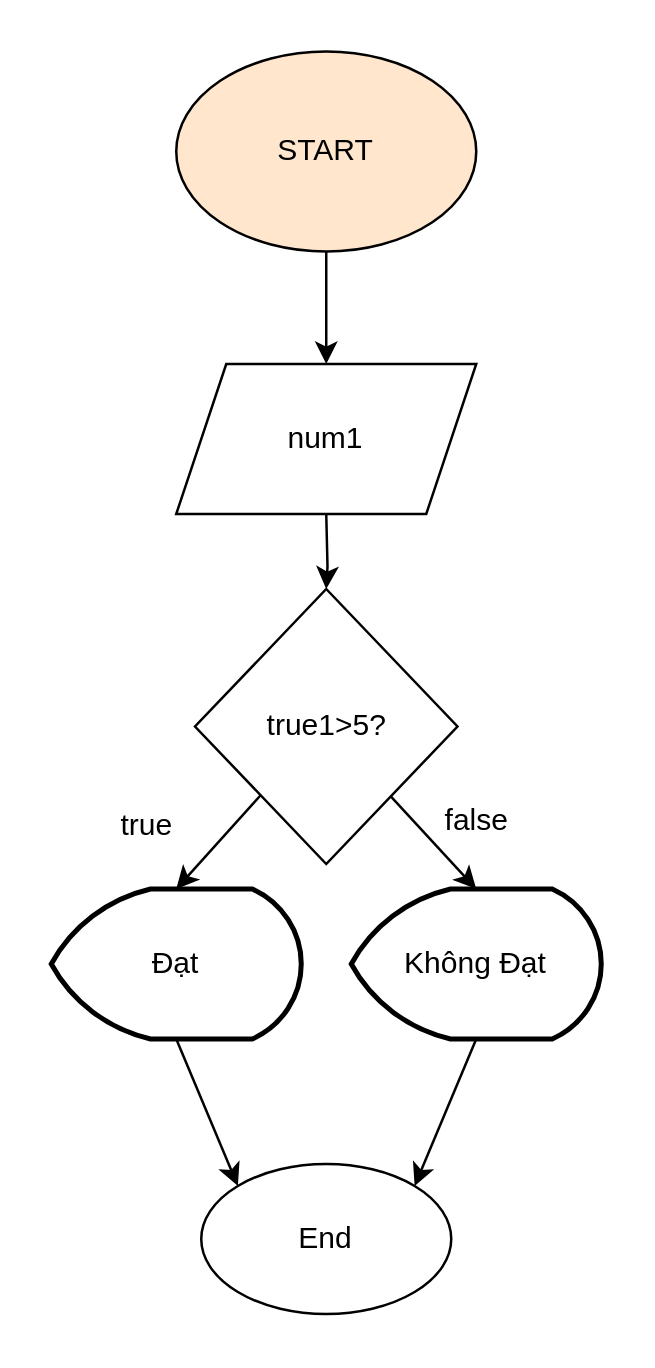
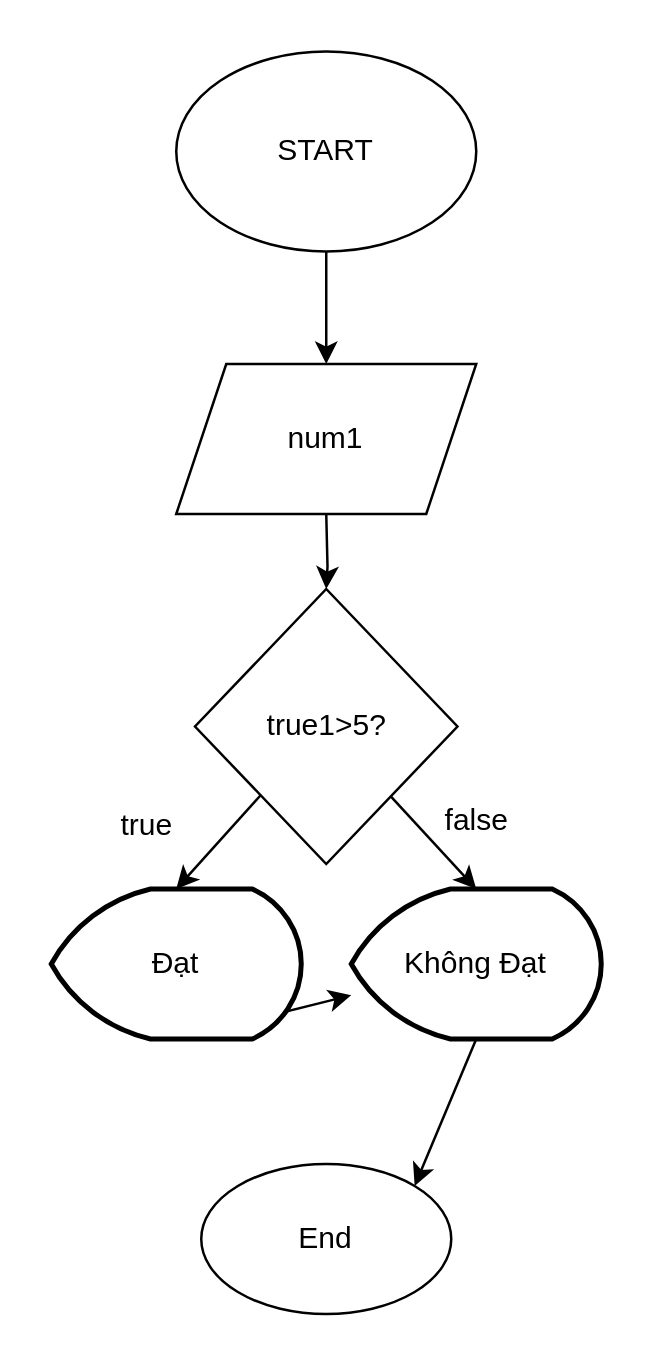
(326, 151) -> (326, 151)
(204, 1105) -> (311, 1005)
